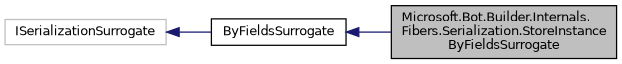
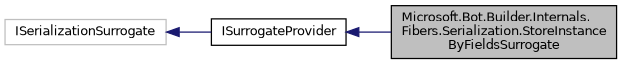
(279, 32) -> (279, 32)
